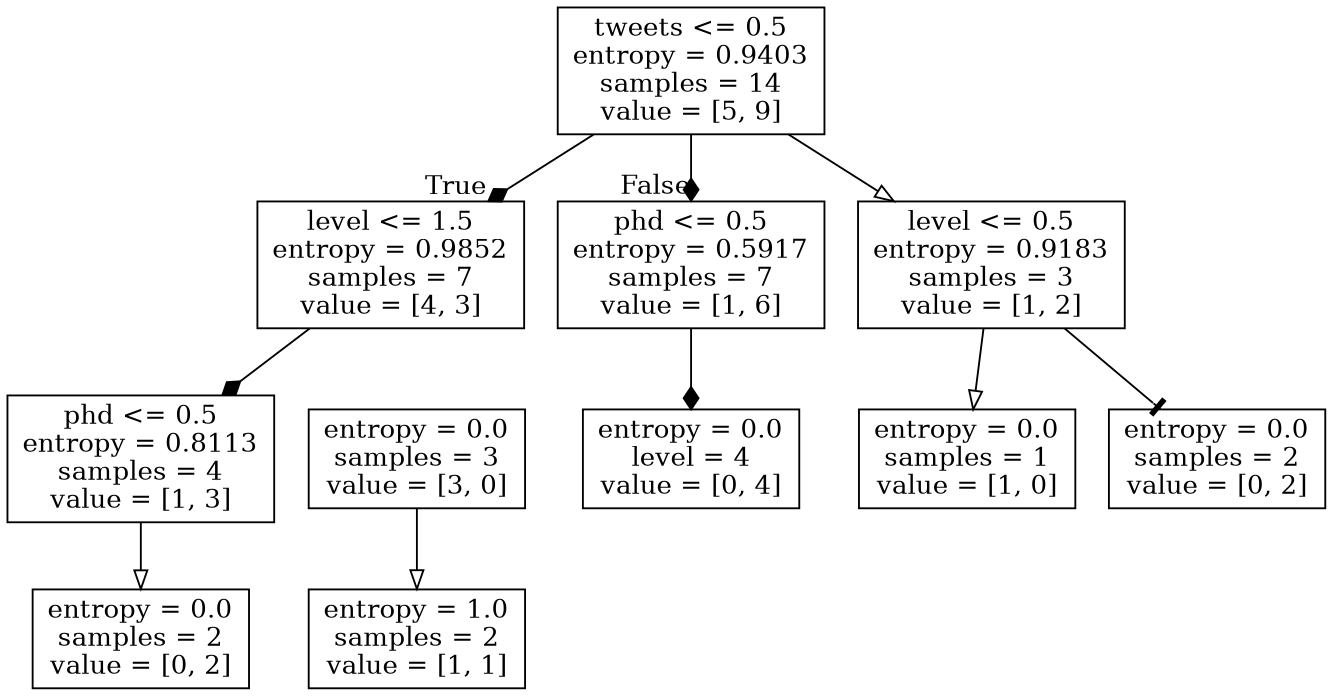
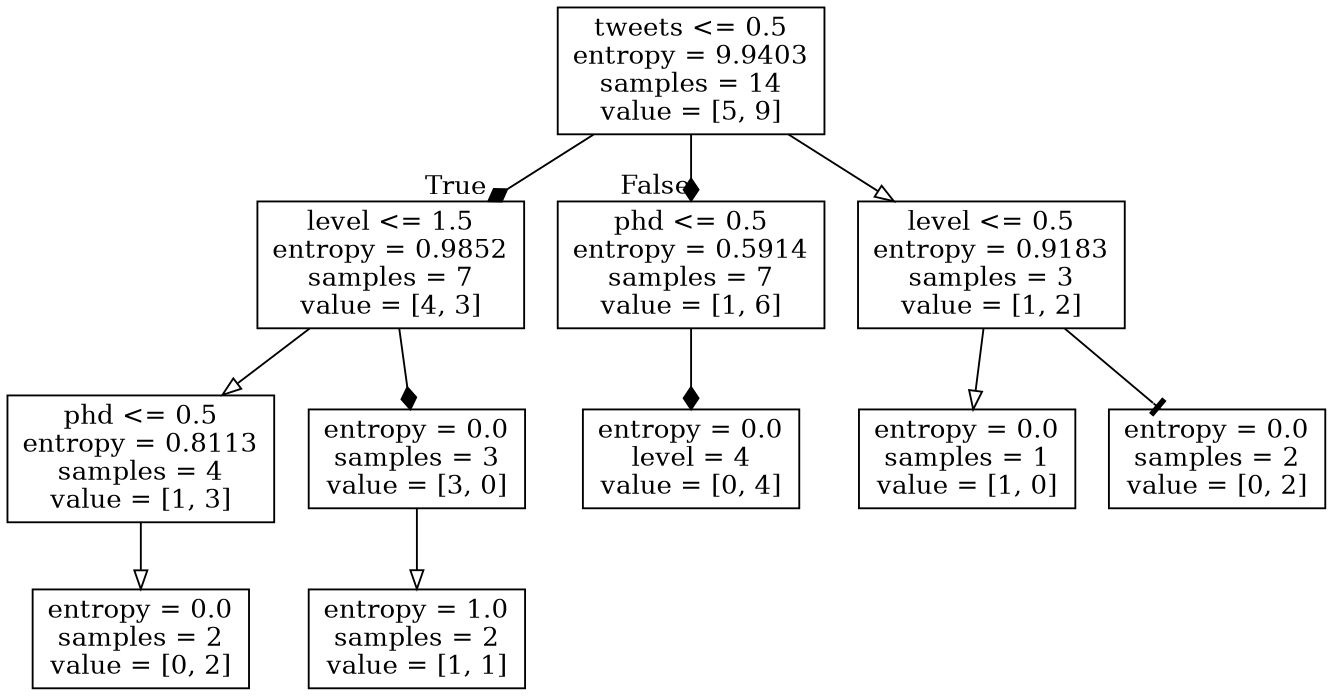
(691, 71) -> (691, 71)
(691, 265) -> (691, 265)
(274, 356) -> (274, 356)
none -> (403, 358)
